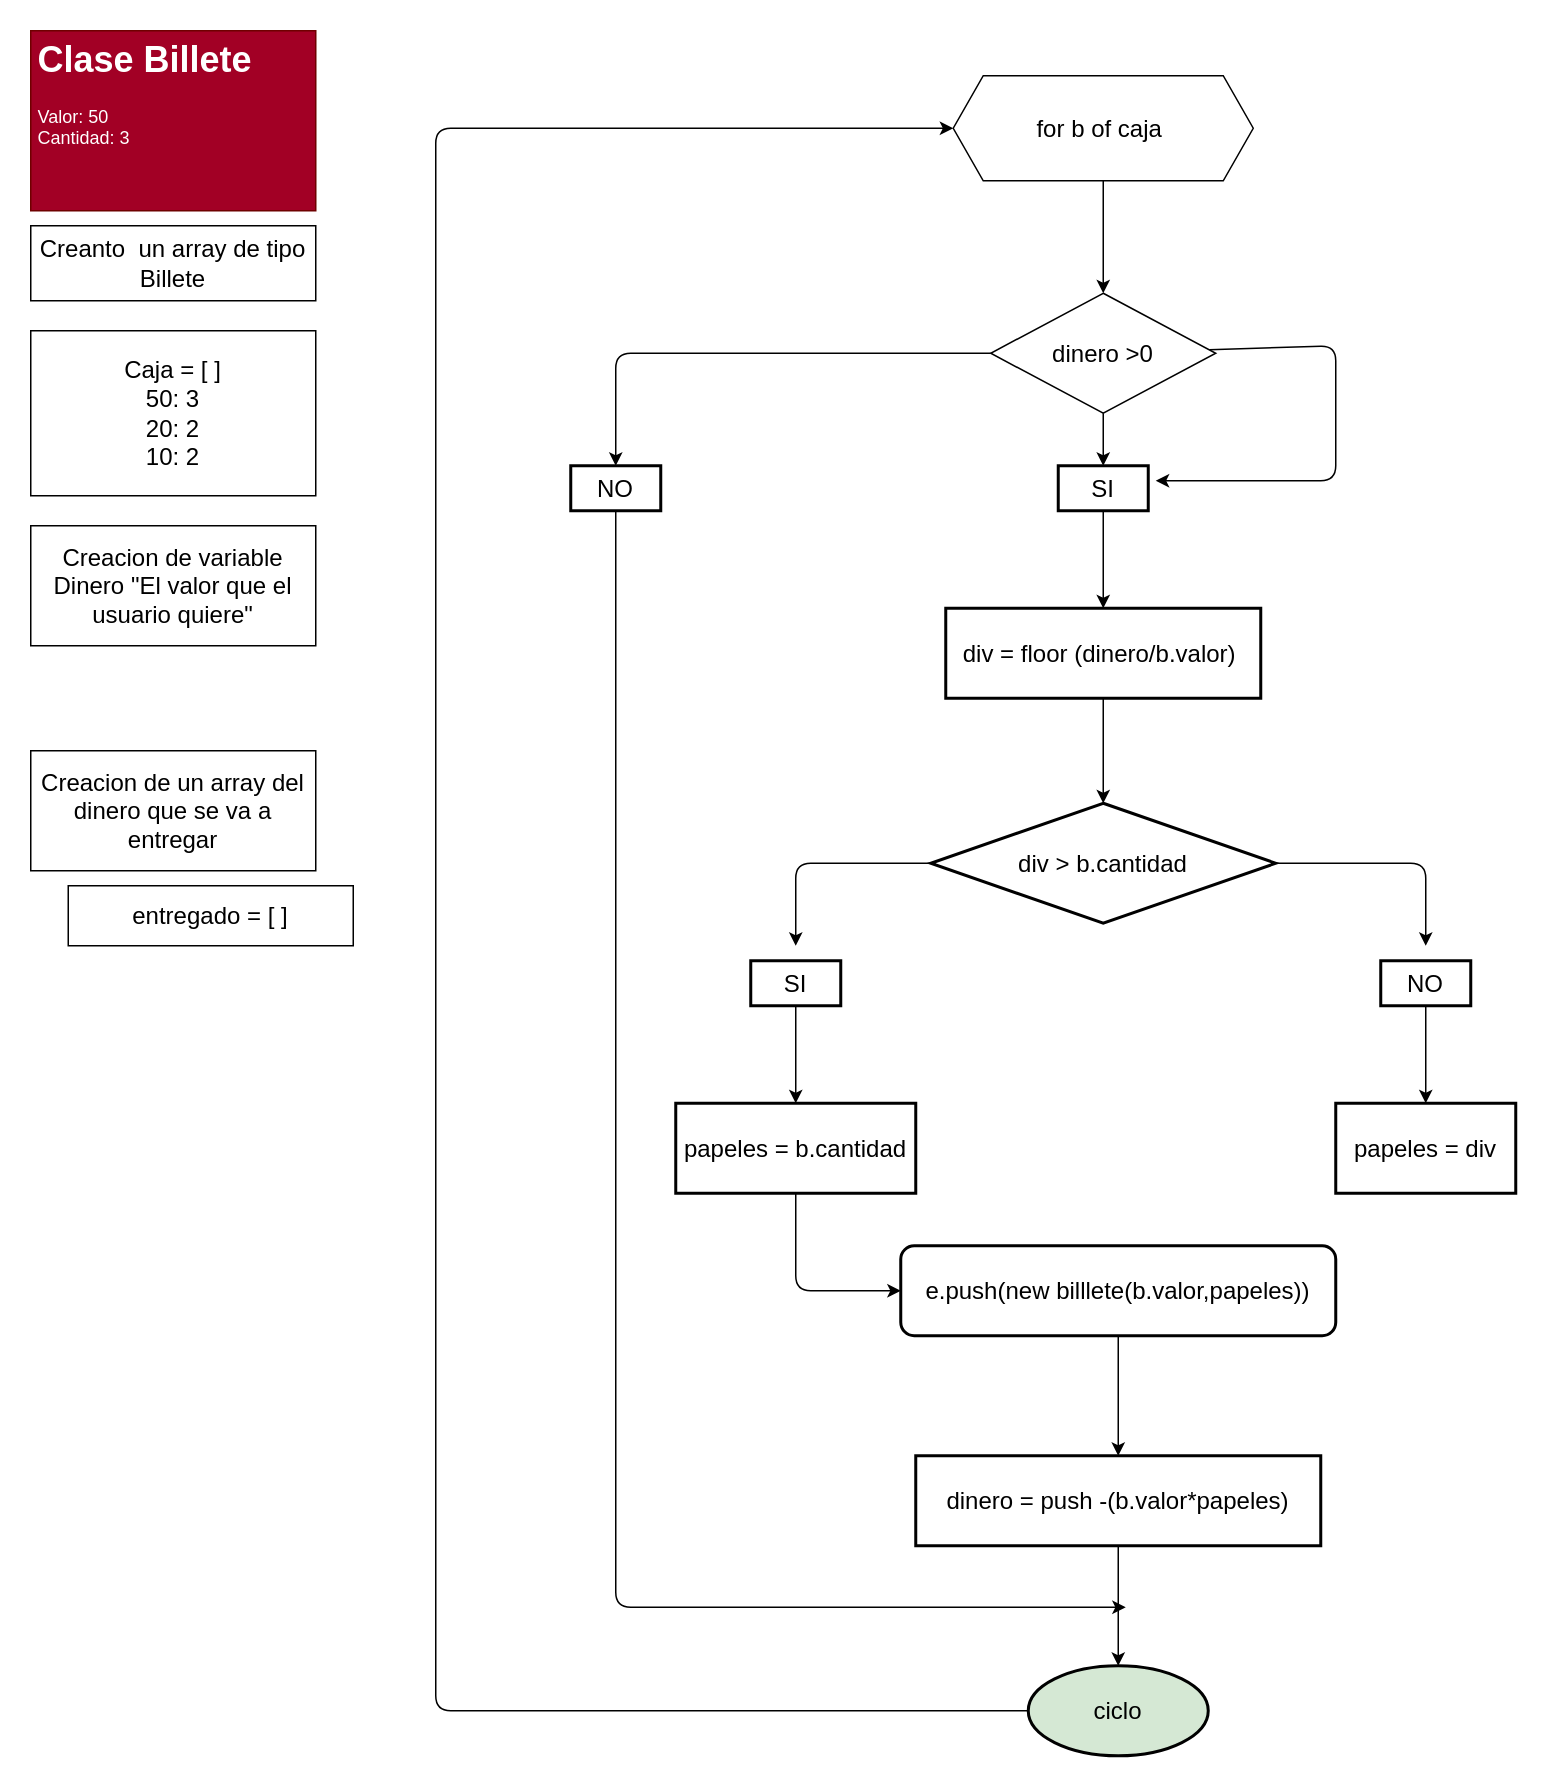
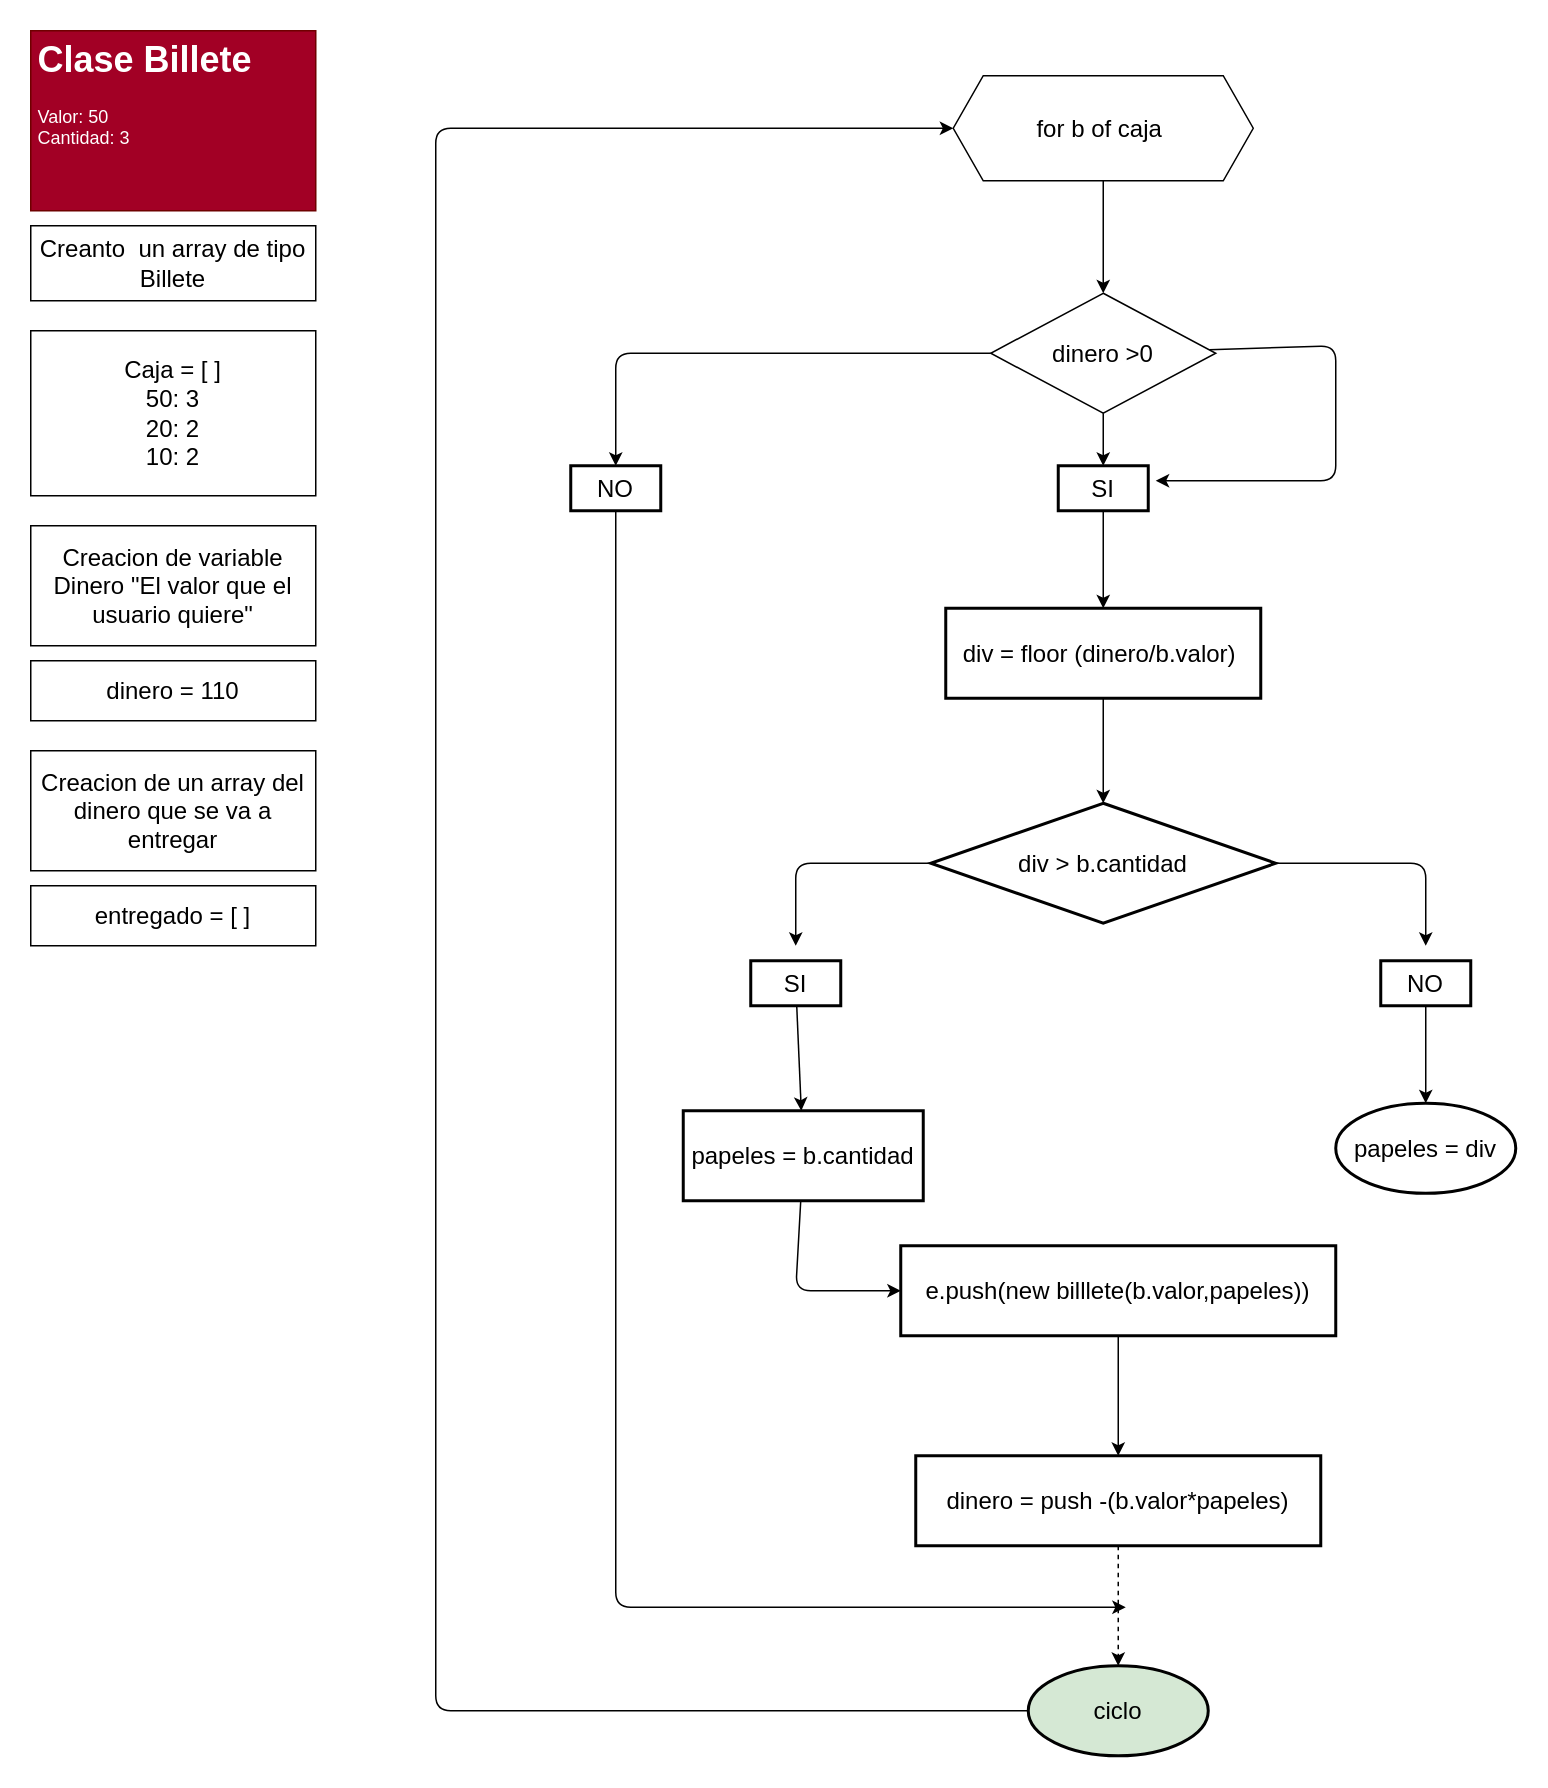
none -> (173, 691)
(211, 916) -> (173, 916)
(796, 1148) -> (803, 1156)
(1426, 1148) -> (1426, 1148)
(1118, 1291) -> (1118, 1291)
(1118, 1574) -> (1118, 1574)
